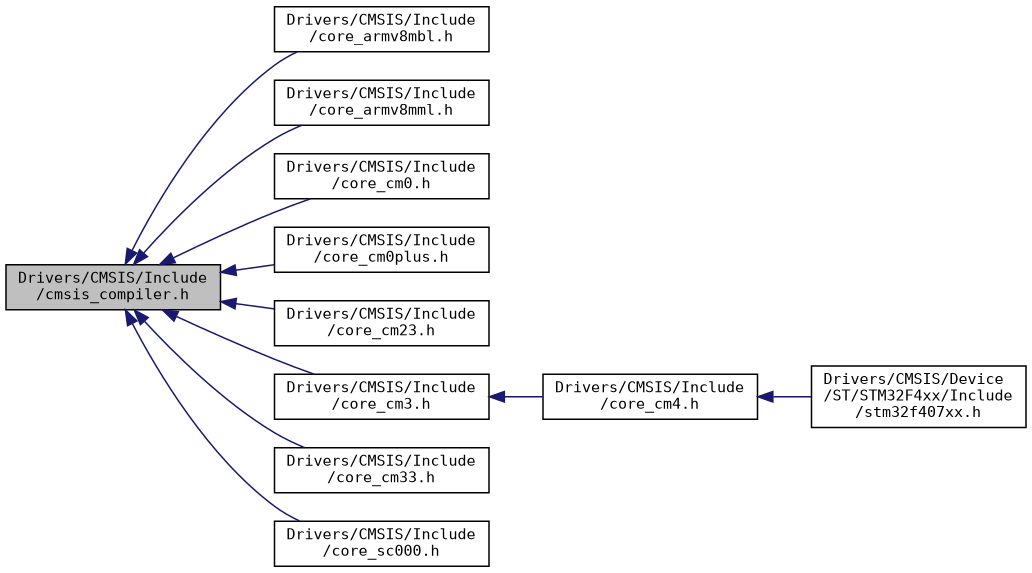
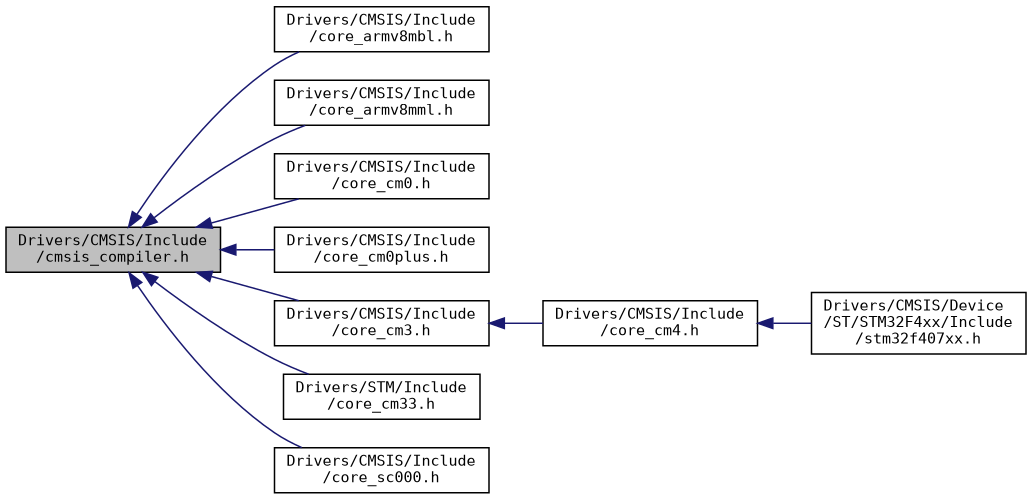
(382, 323) -> none
(382, 470) -> (382, 397)
